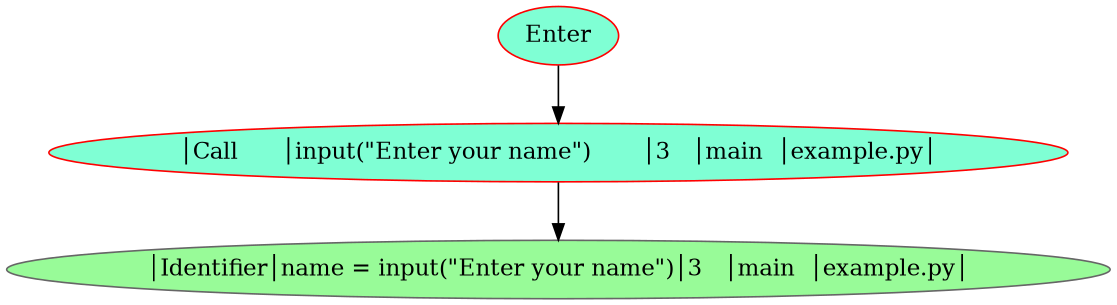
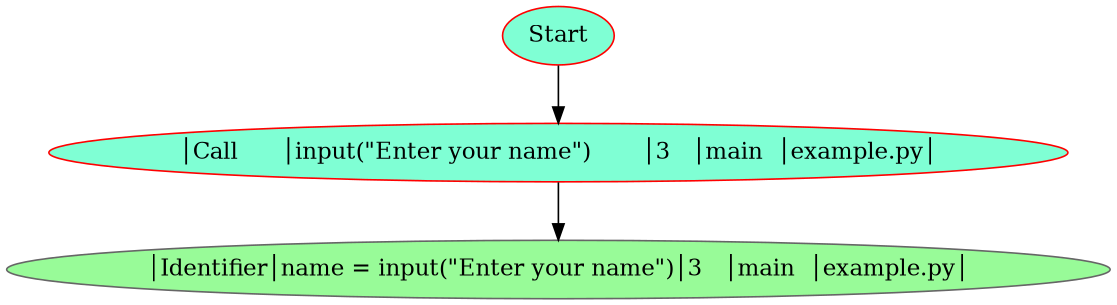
(558, 36) -> (558, 36)
